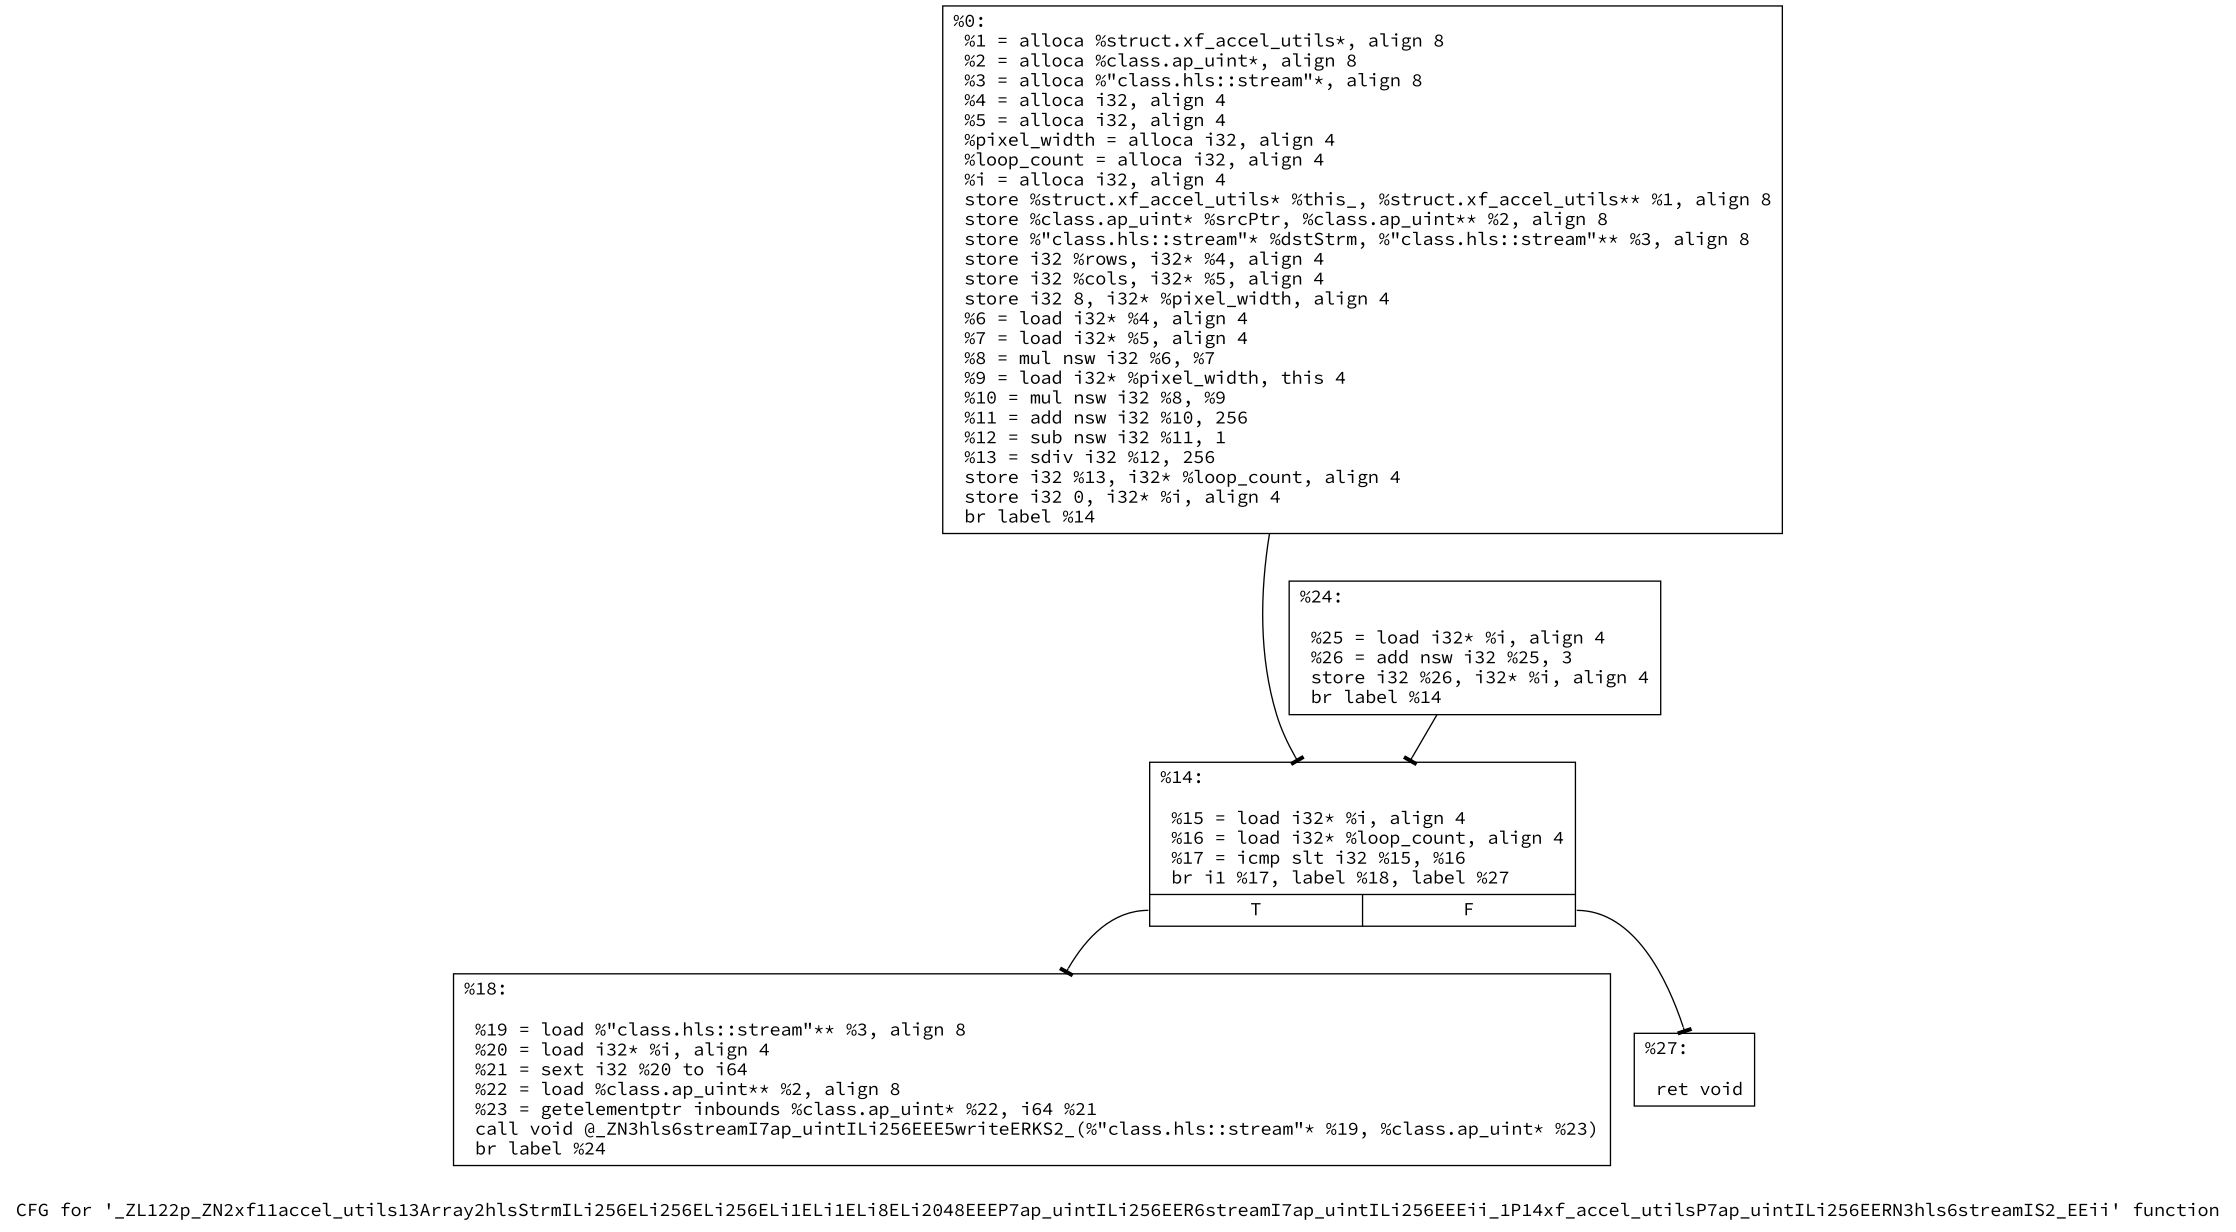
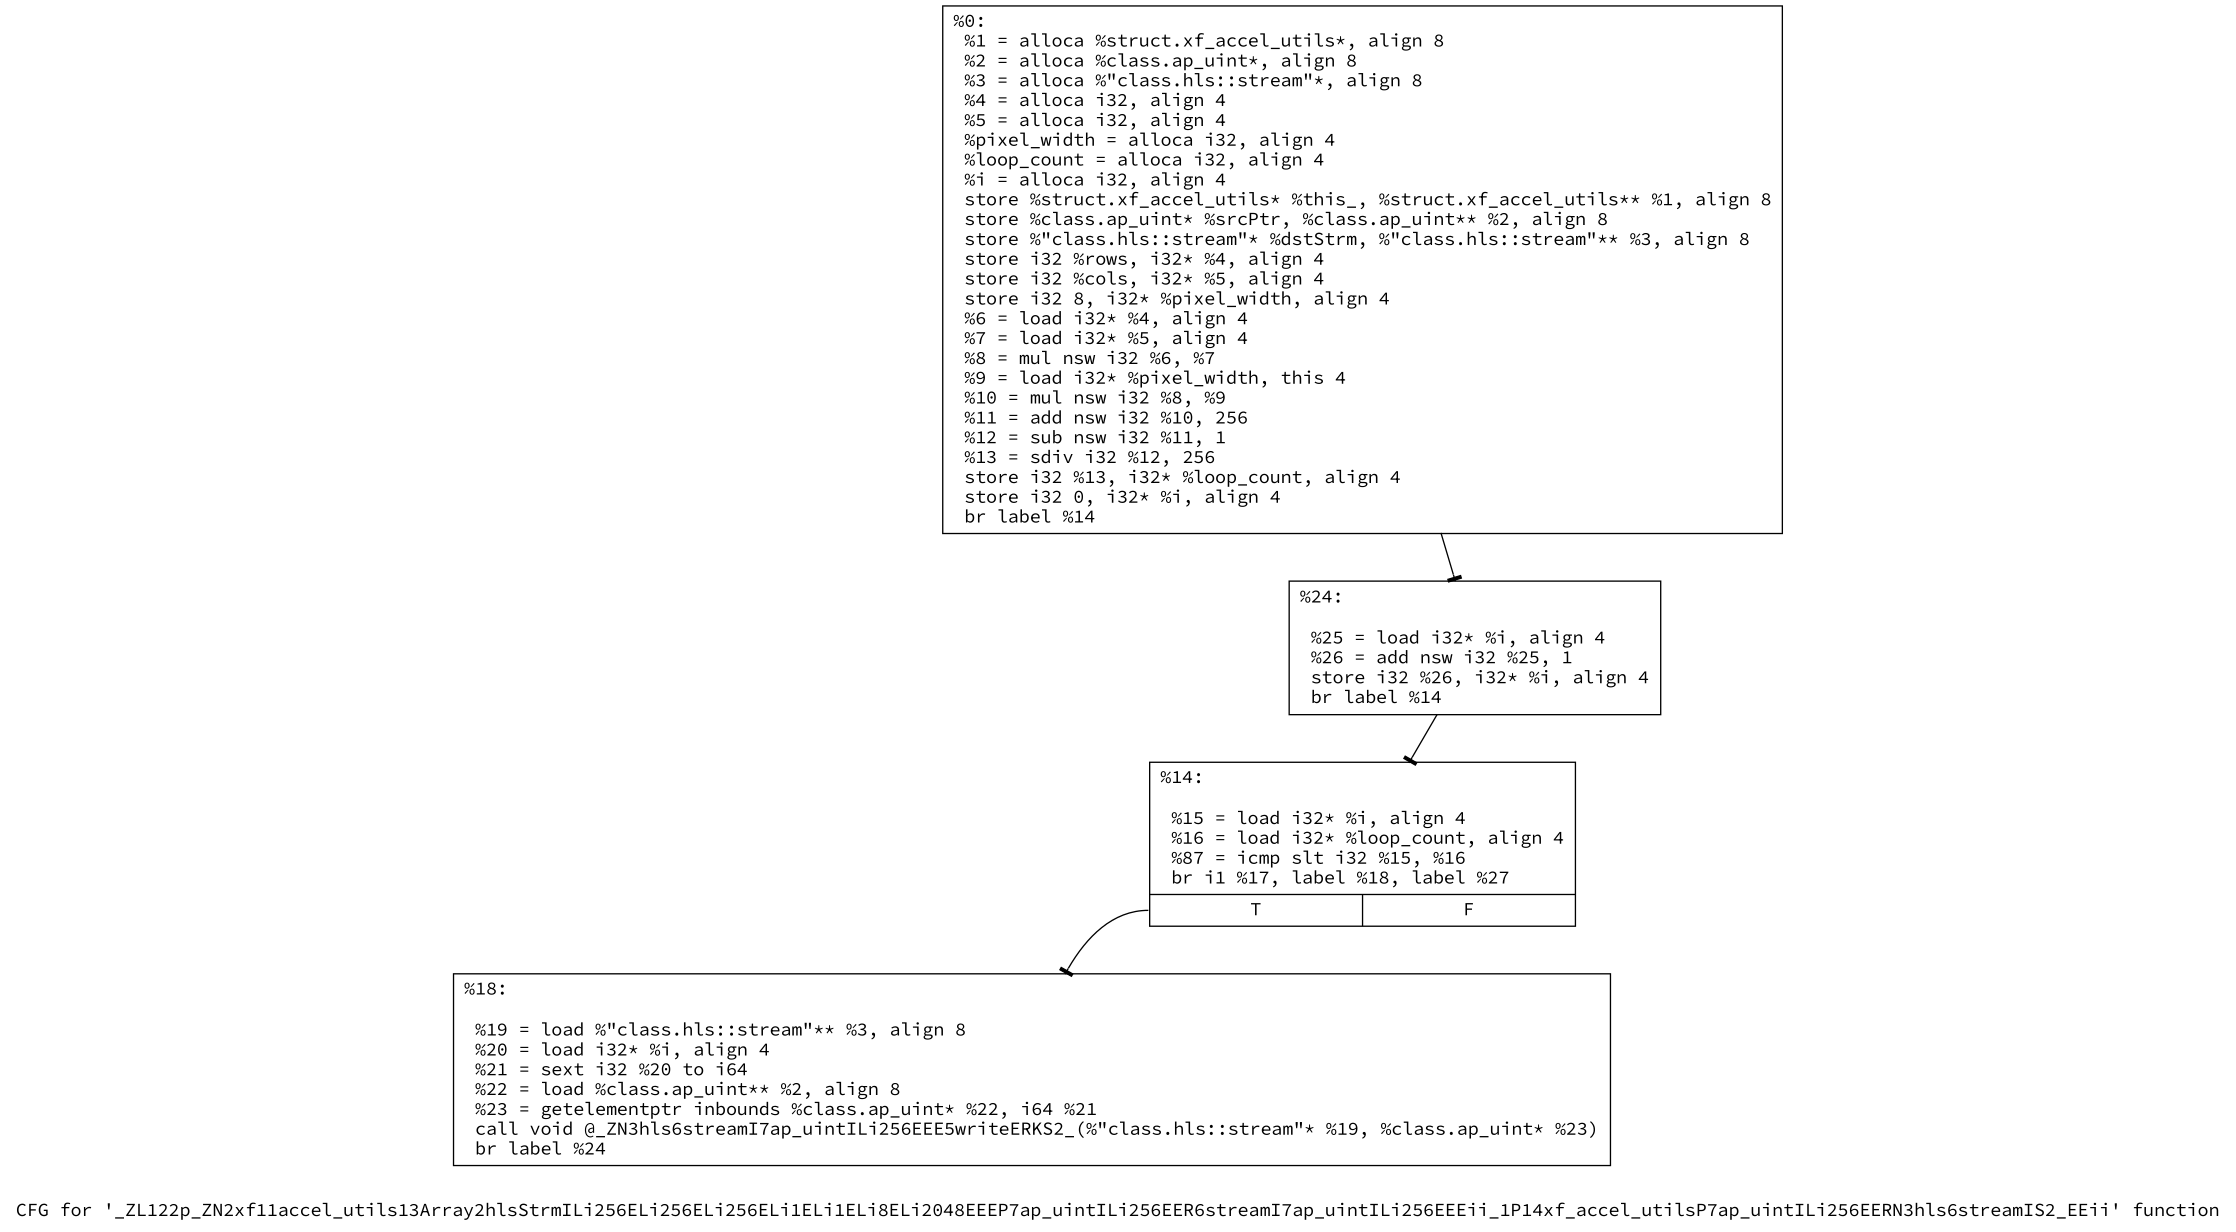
(1264, 647) -> (1447, 554)
(1437, 658) -> (1437, 658)
(1314, 858) -> (1314, 858)
(1694, 1070) -> none
